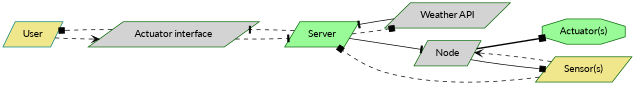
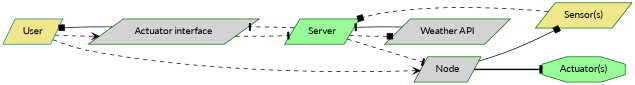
(89, 30) -> (89, 27)
(384, 44) -> (384, 50)
(507, 44) -> (506, 69)
(517, 57) -> (232, 68)
